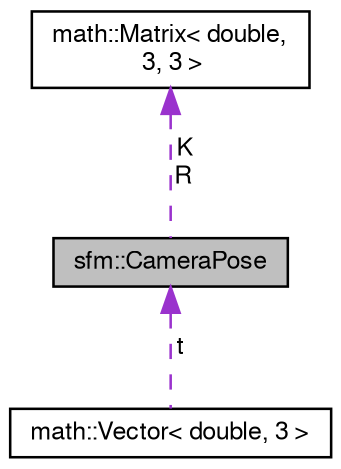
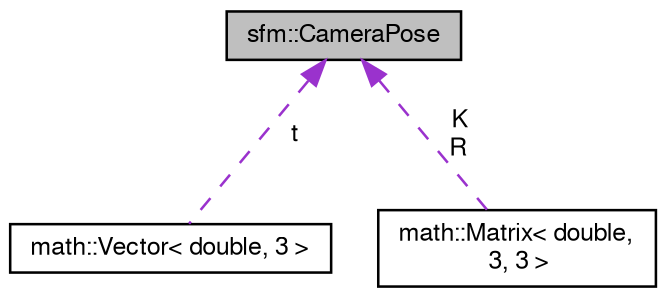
(171, 176) -> (433, 145)
